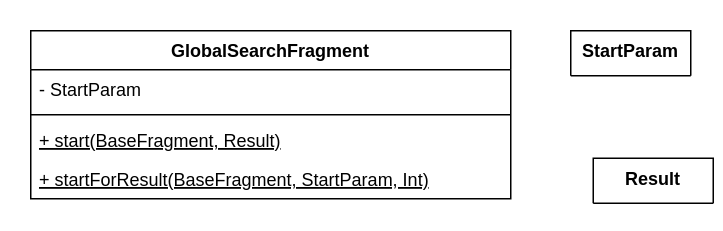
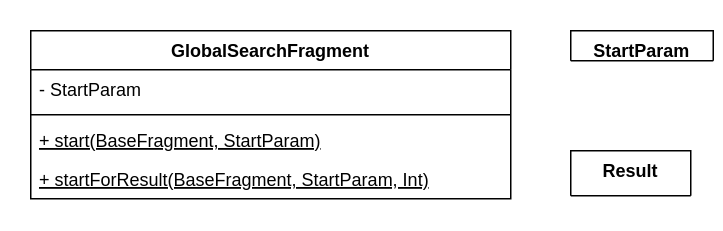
(631, 53) -> (642, 46)
(178, 141) -> (201, 141)
(653, 181) -> (631, 173)
